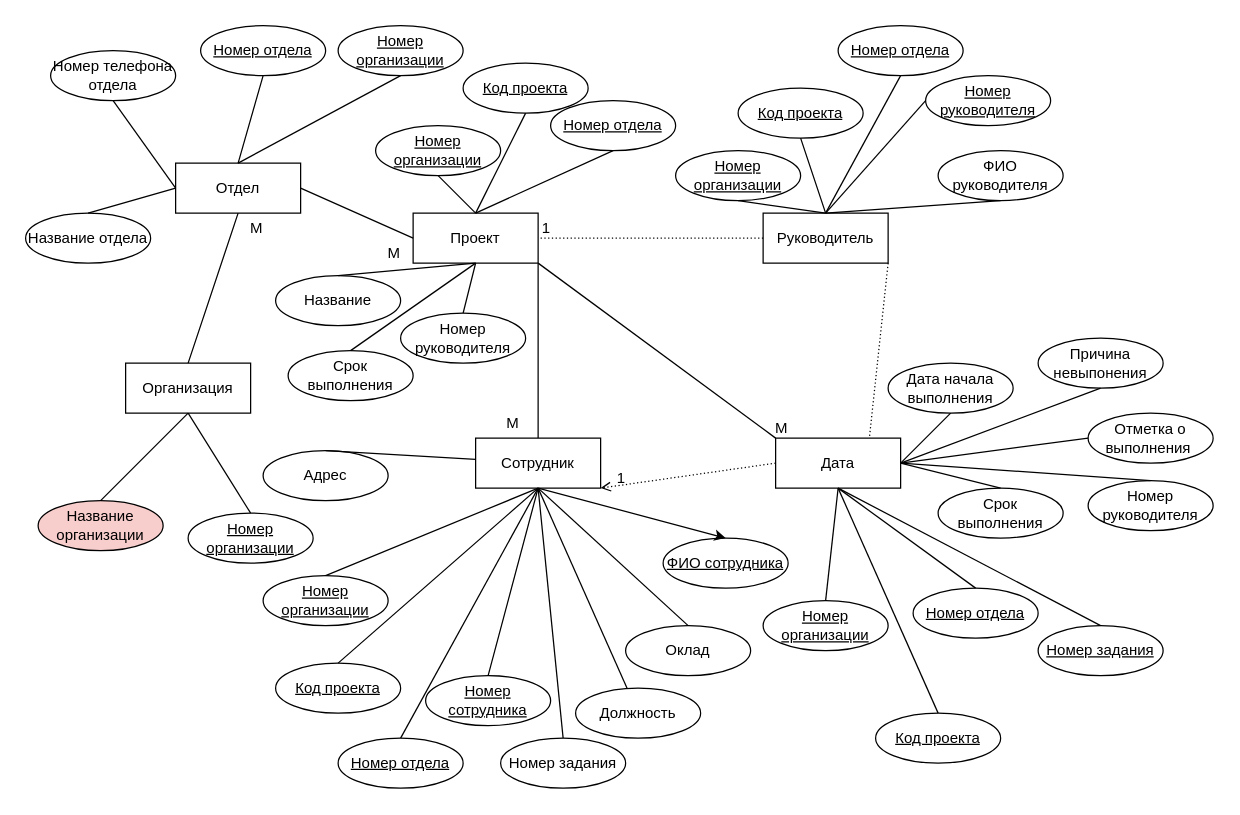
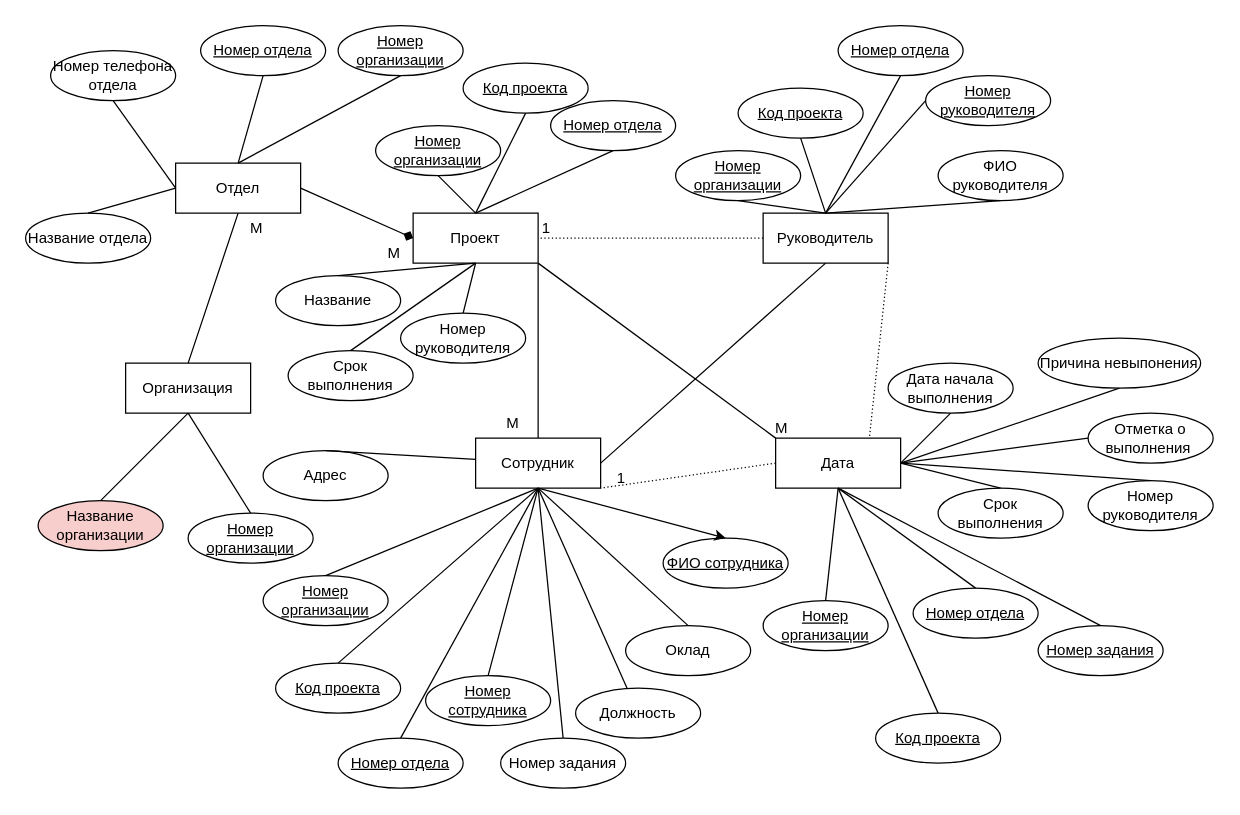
(408, 236) -> (402, 233)
none -> (713, 363)
(1101, 363) -> (1119, 363)
(607, 487) -> (606, 487)
